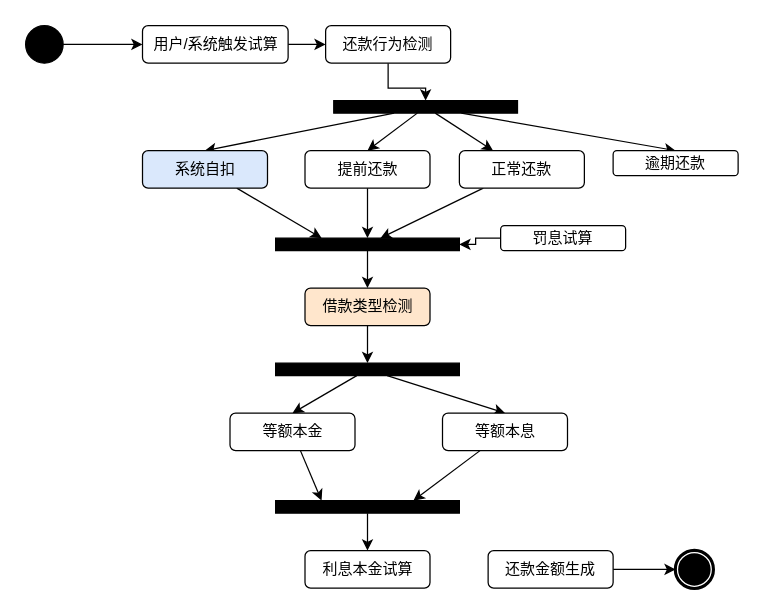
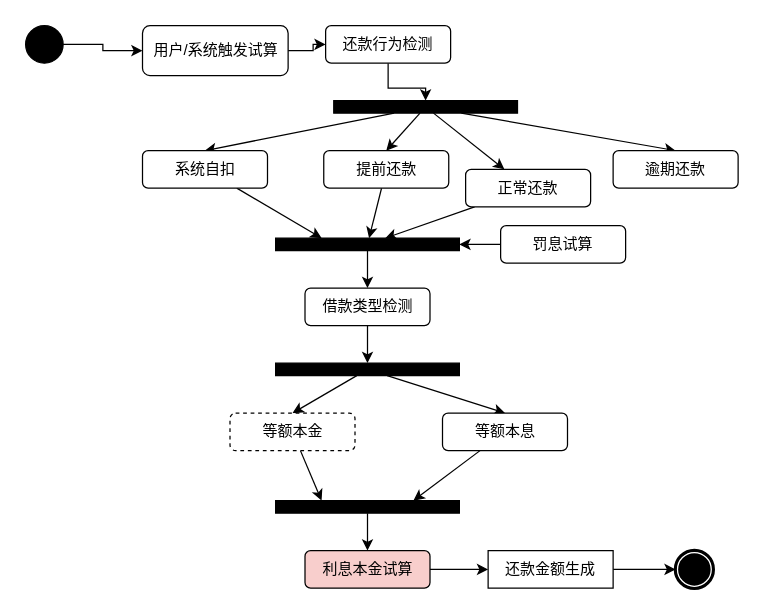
(215, 44) -> (215, 51)
(676, 163) -> (676, 169)
(205, 169) -> (205, 169)
(368, 169) -> (386, 169)
(522, 169) -> (528, 188)
(563, 238) -> (563, 244)
(368, 307) -> (368, 307)
(293, 432) -> (293, 432)
(368, 569) -> (368, 569)
none -> (455, 569)
(551, 569) -> (551, 569)
